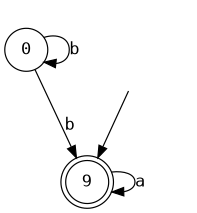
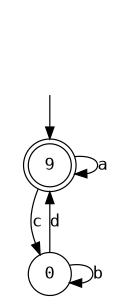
(70, 125) -> (55, 222)
none -> (31, 216)
